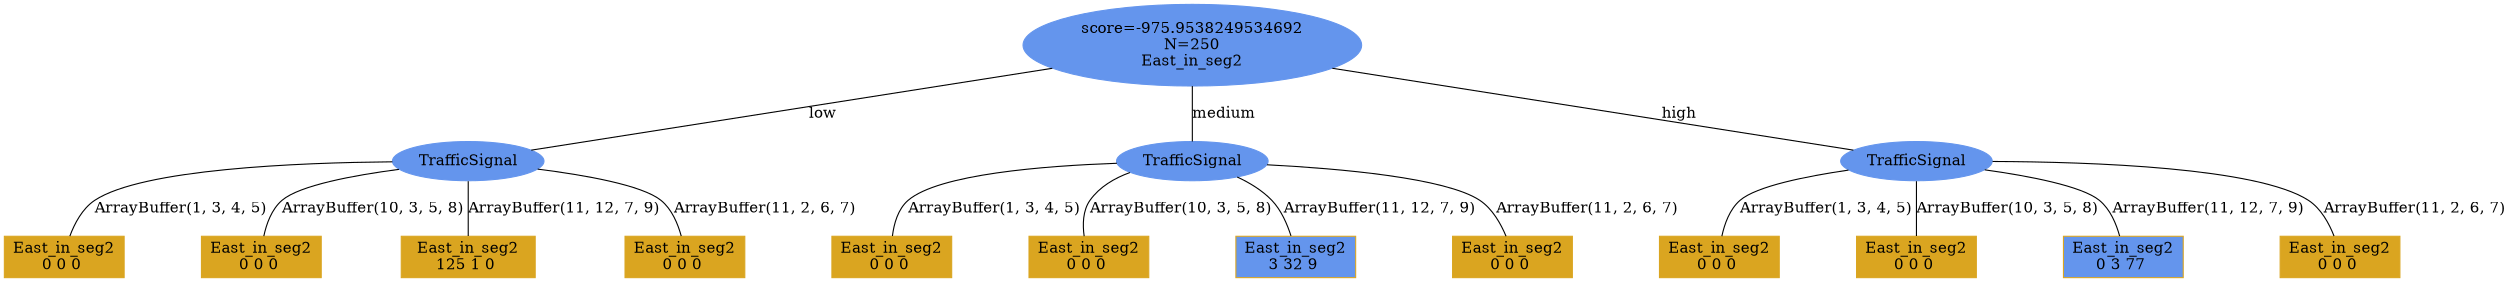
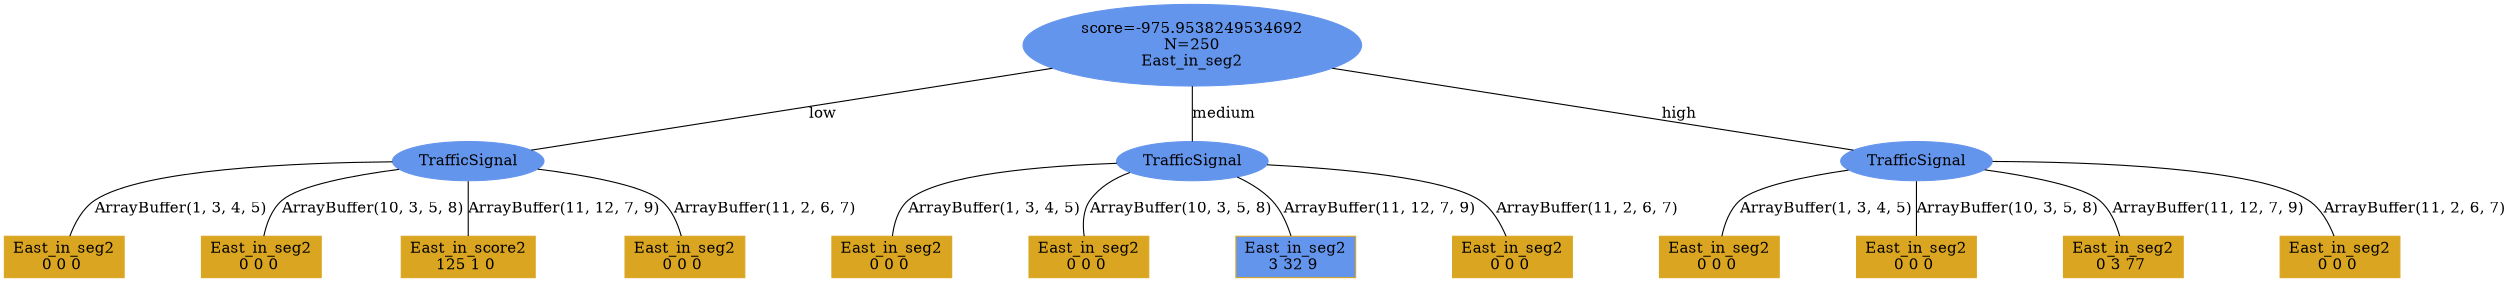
(468, 257) -> (468, 257)
(2123, 257) -> (2123, 257)
